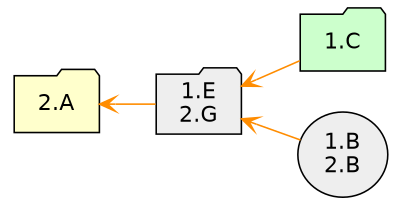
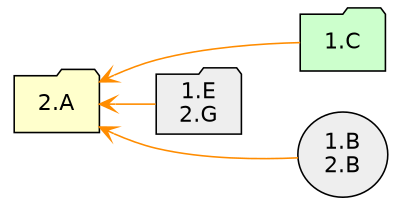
(278, 70) -> (206, 50)
(278, 132) -> (205, 156)
